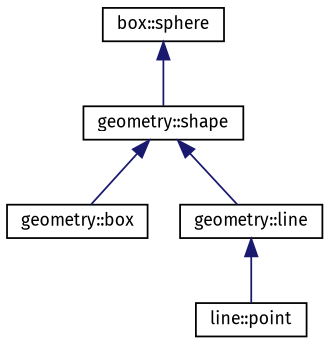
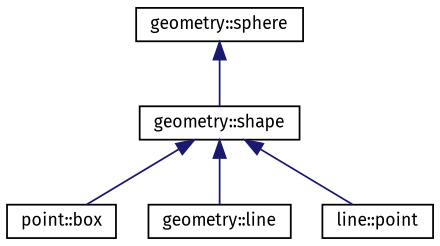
(163, 25) -> (220, 25)
(77, 221) -> (61, 221)
(251, 280) -> (306, 177)
